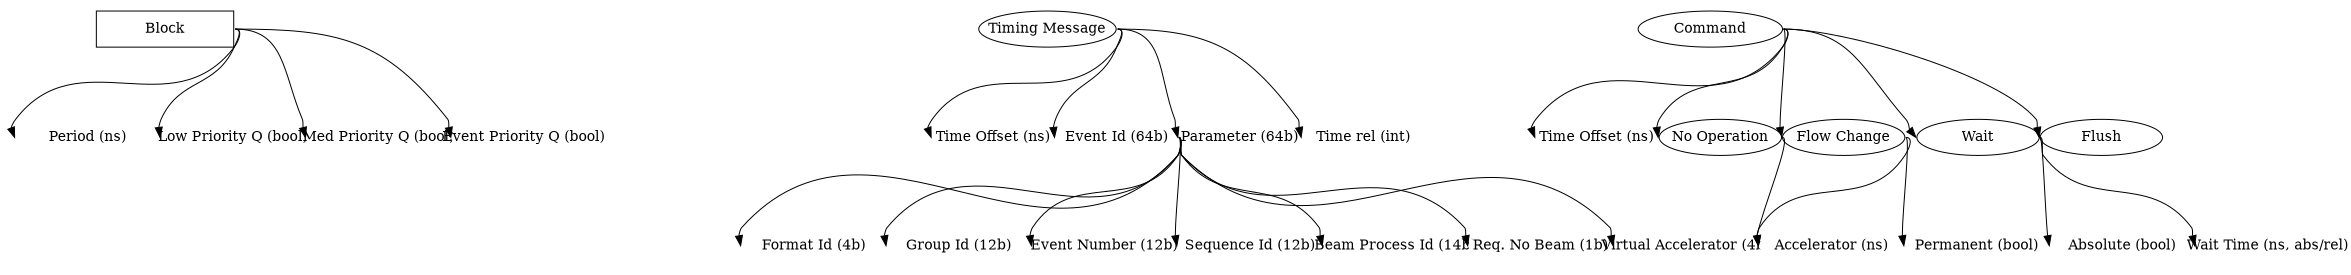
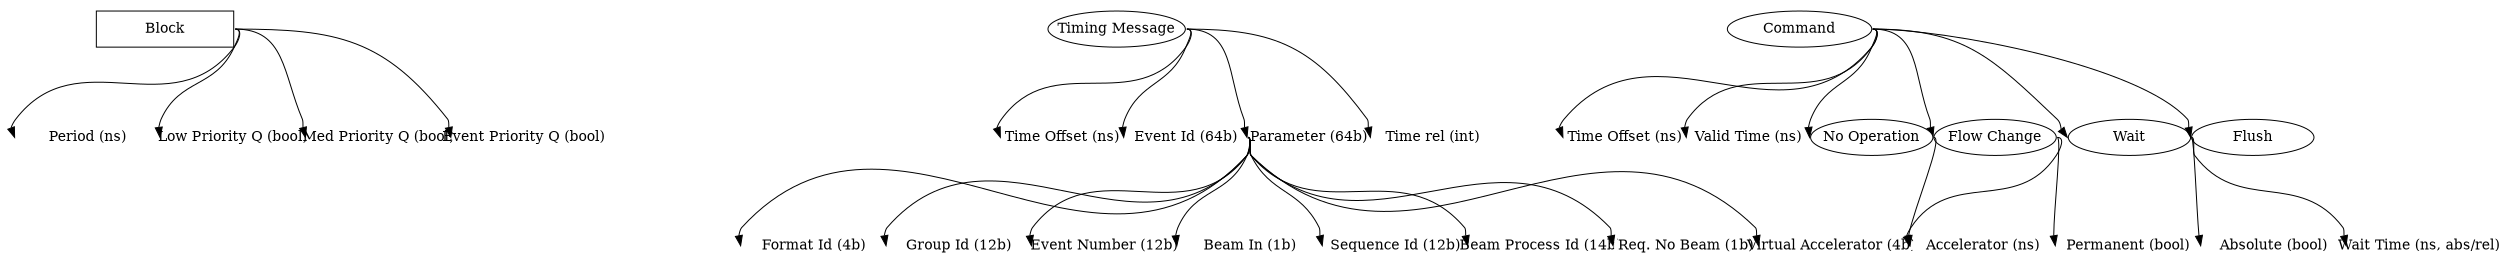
none -> (1748, 137)
none -> (1250, 246)
